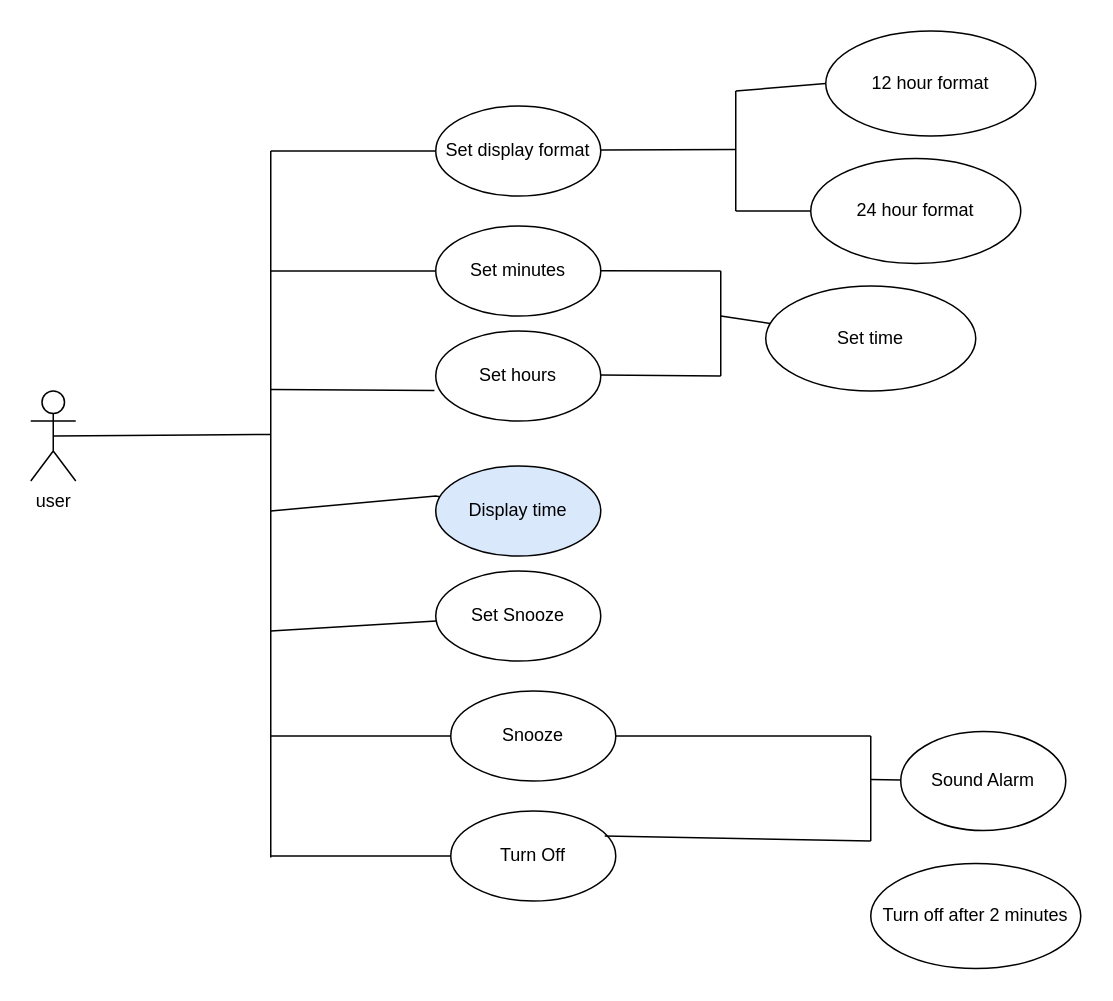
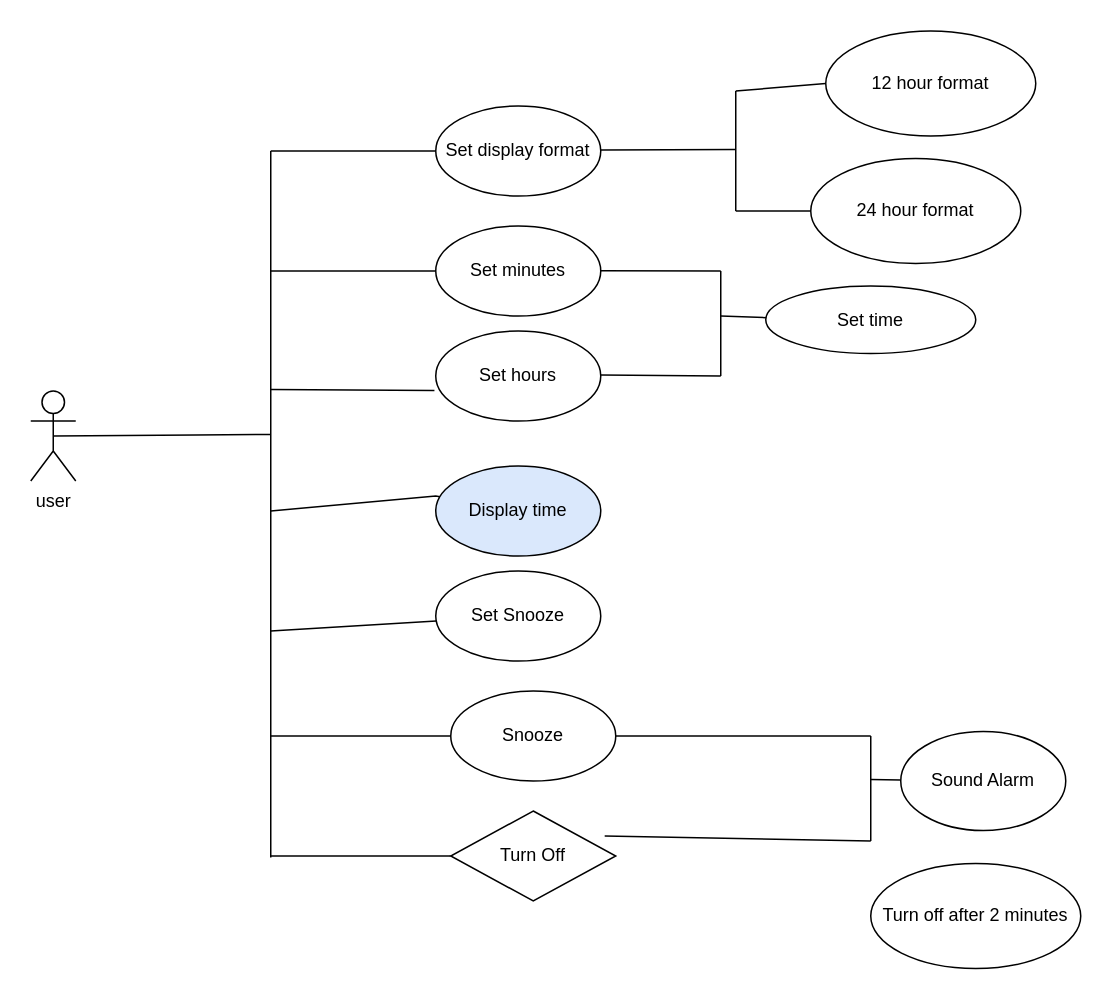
(871, 338) -> (871, 320)
(533, 856) -> (533, 856)
